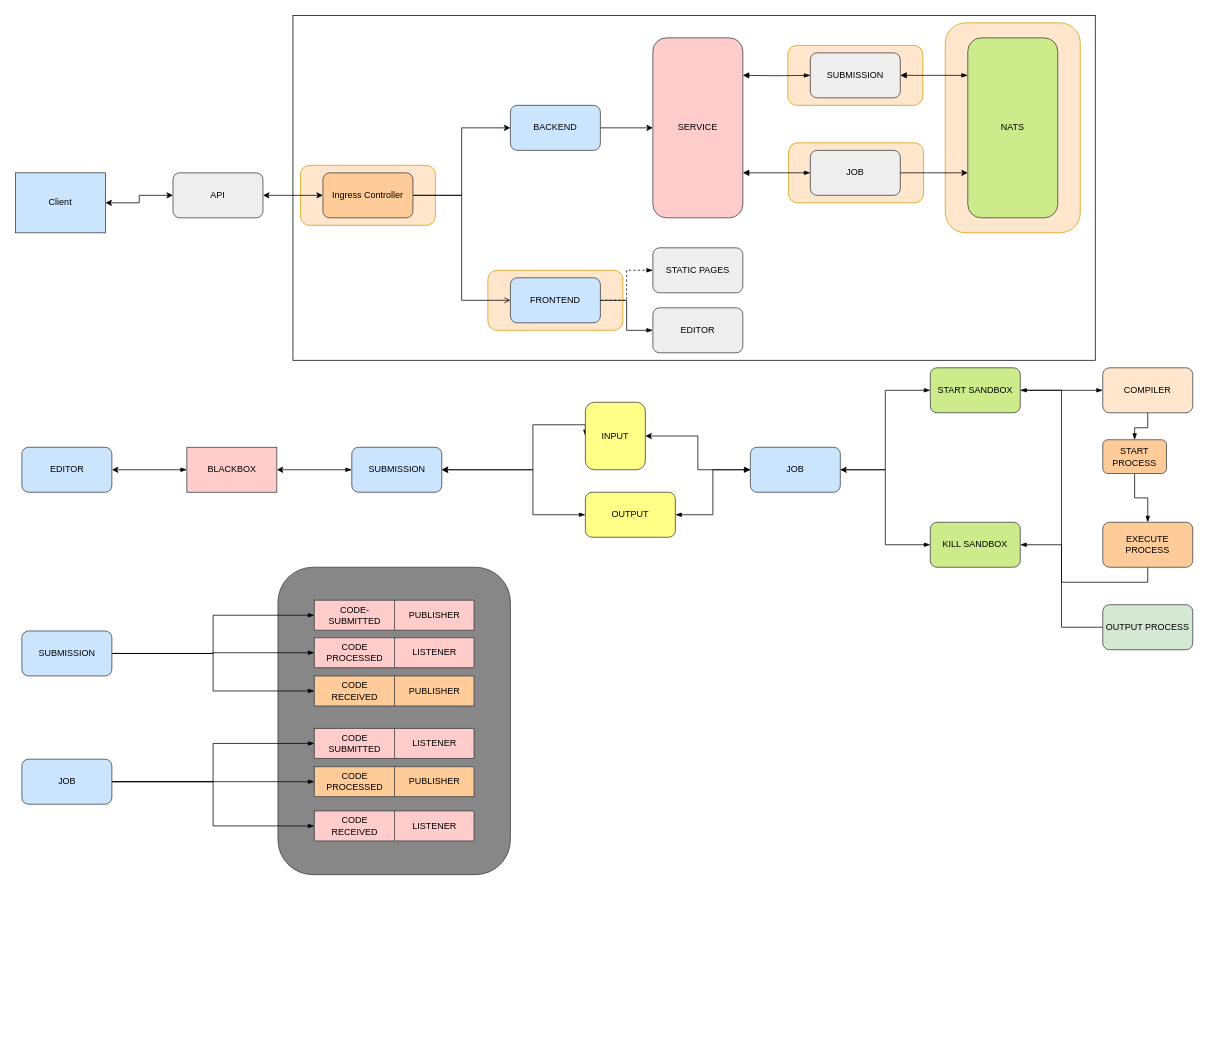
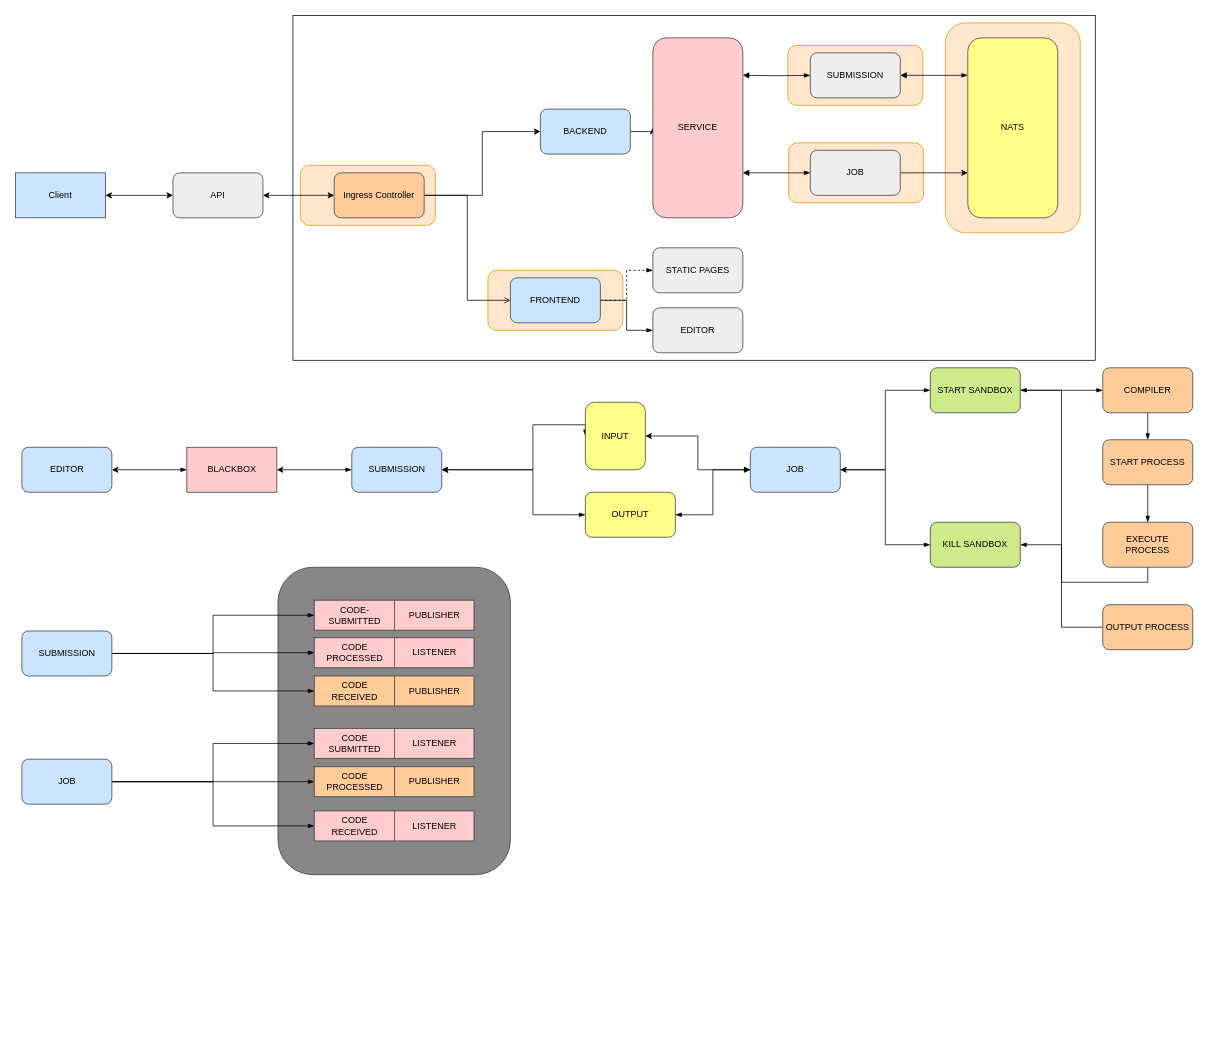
(555, 128) -> (585, 132)
(1013, 128) -> (1013, 128)
(368, 195) -> (379, 195)
(60, 203) -> (60, 195)
(1148, 390) -> (1148, 390)
(1135, 457) -> (1148, 462)
(1148, 627) -> (1148, 627)
